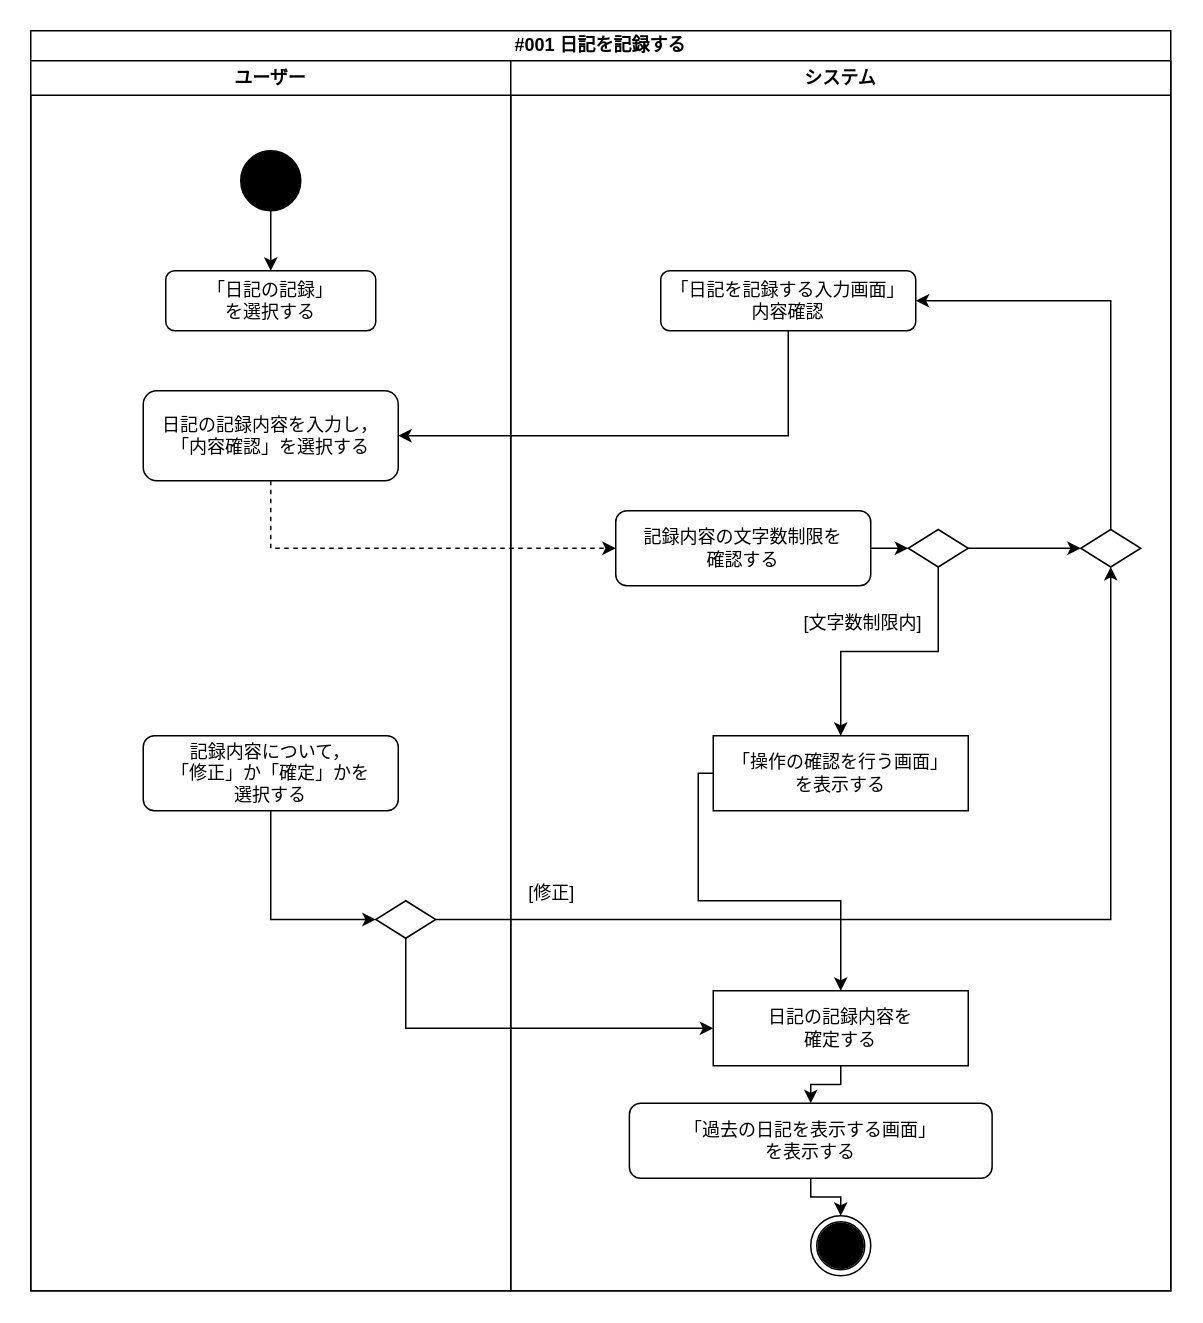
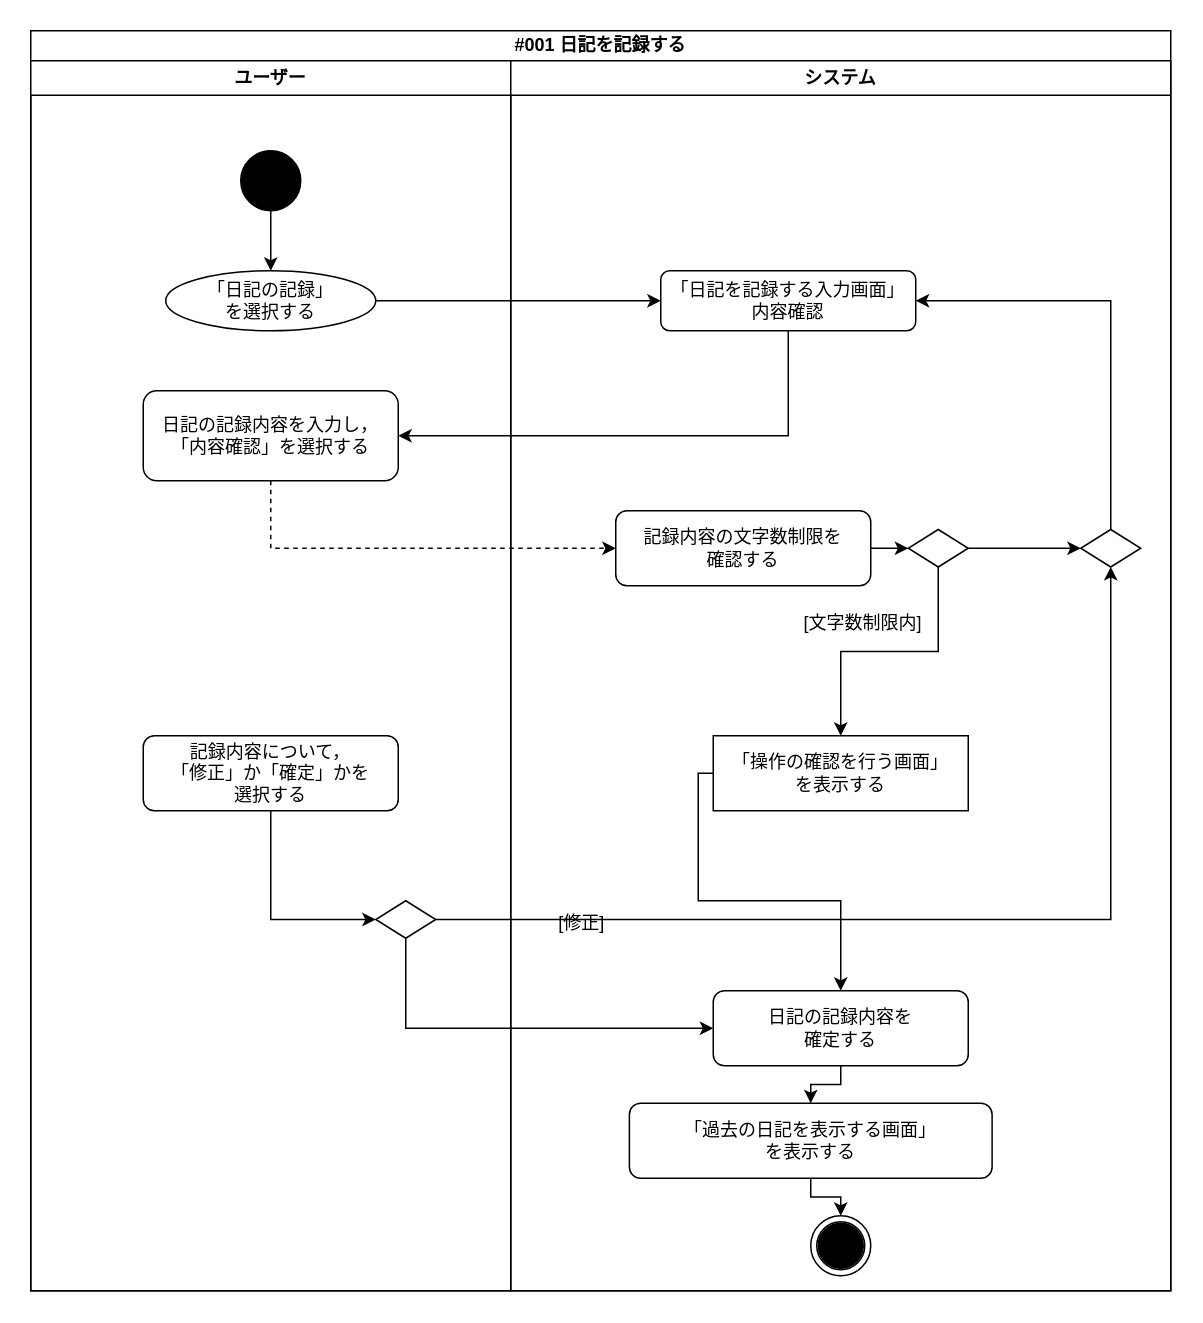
(271, 301) -> (271, 301)
none -> (513, 301)
(552, 893) -> (582, 923)
(841, 1028) -> (841, 1028)
